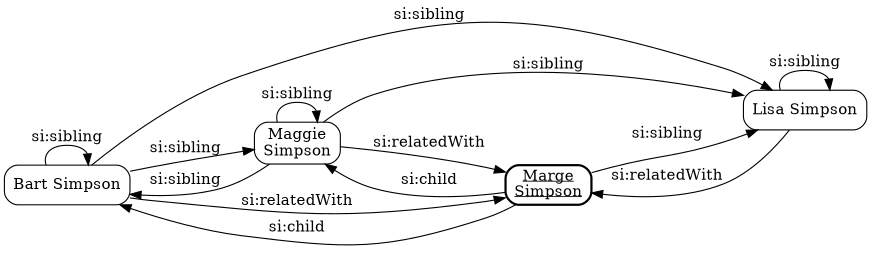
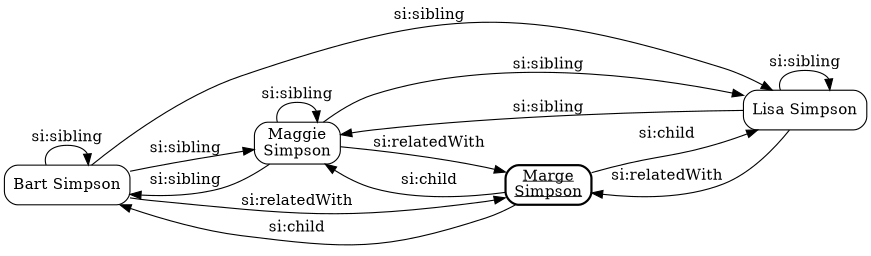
none -> (547, 117)
(667, 134) -> (667, 134)
